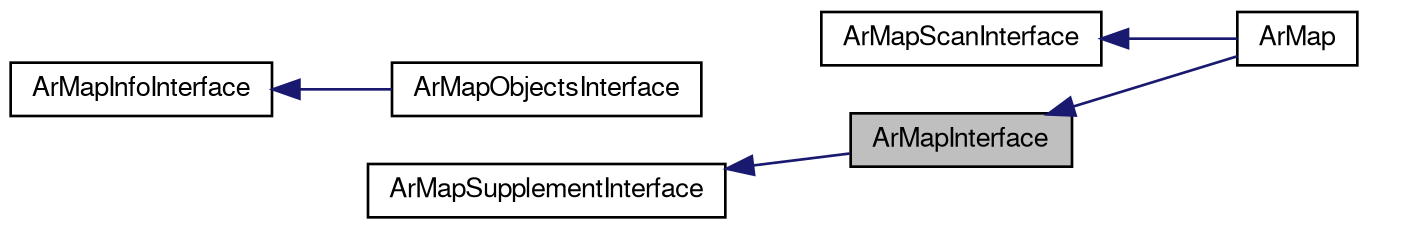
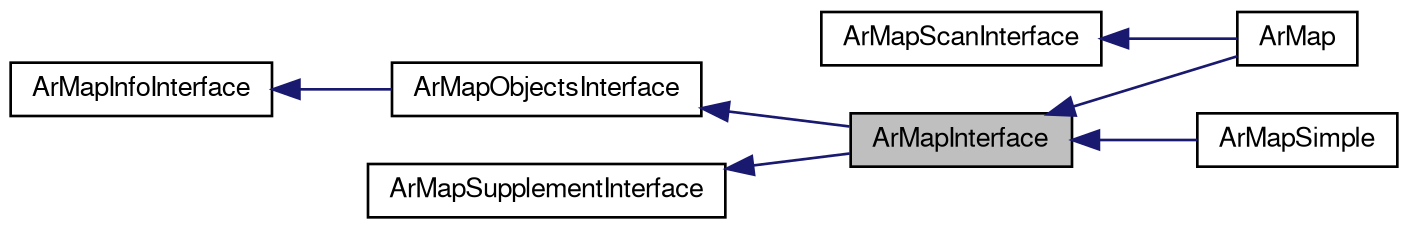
none -> (789, 119)
none -> (1297, 140)
